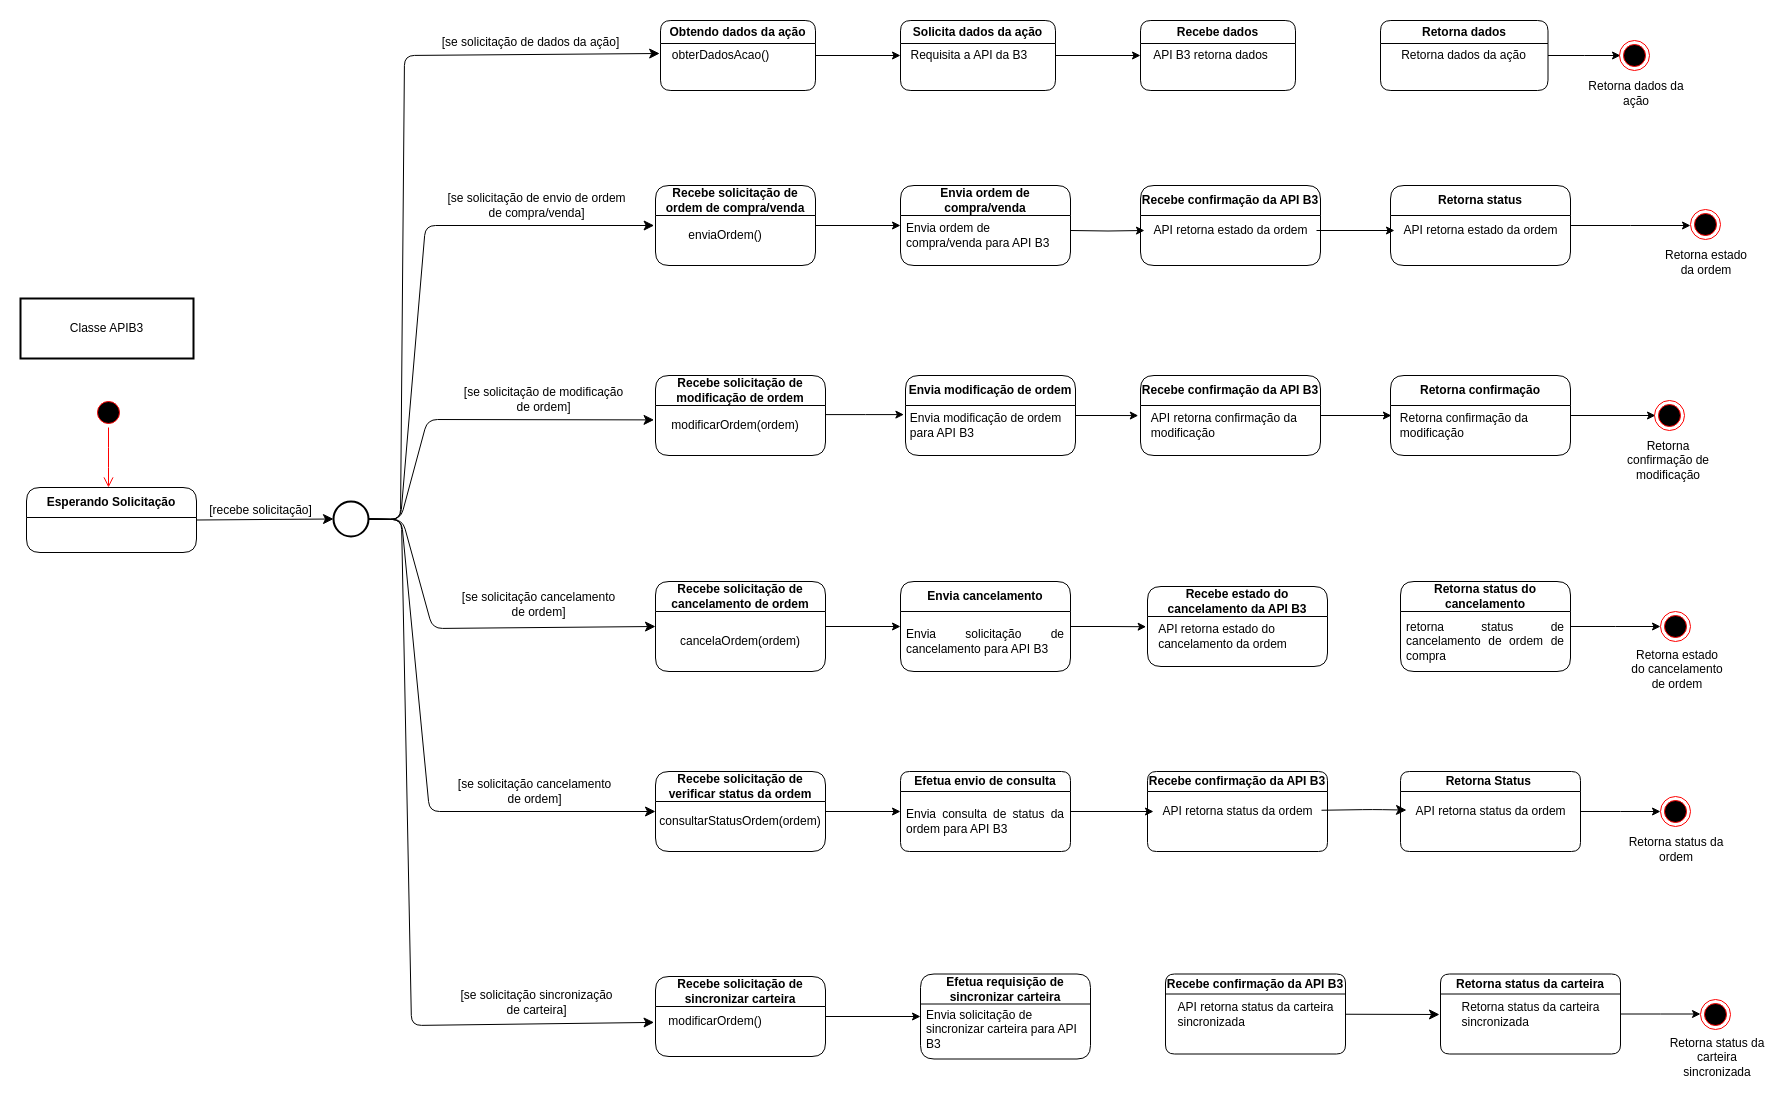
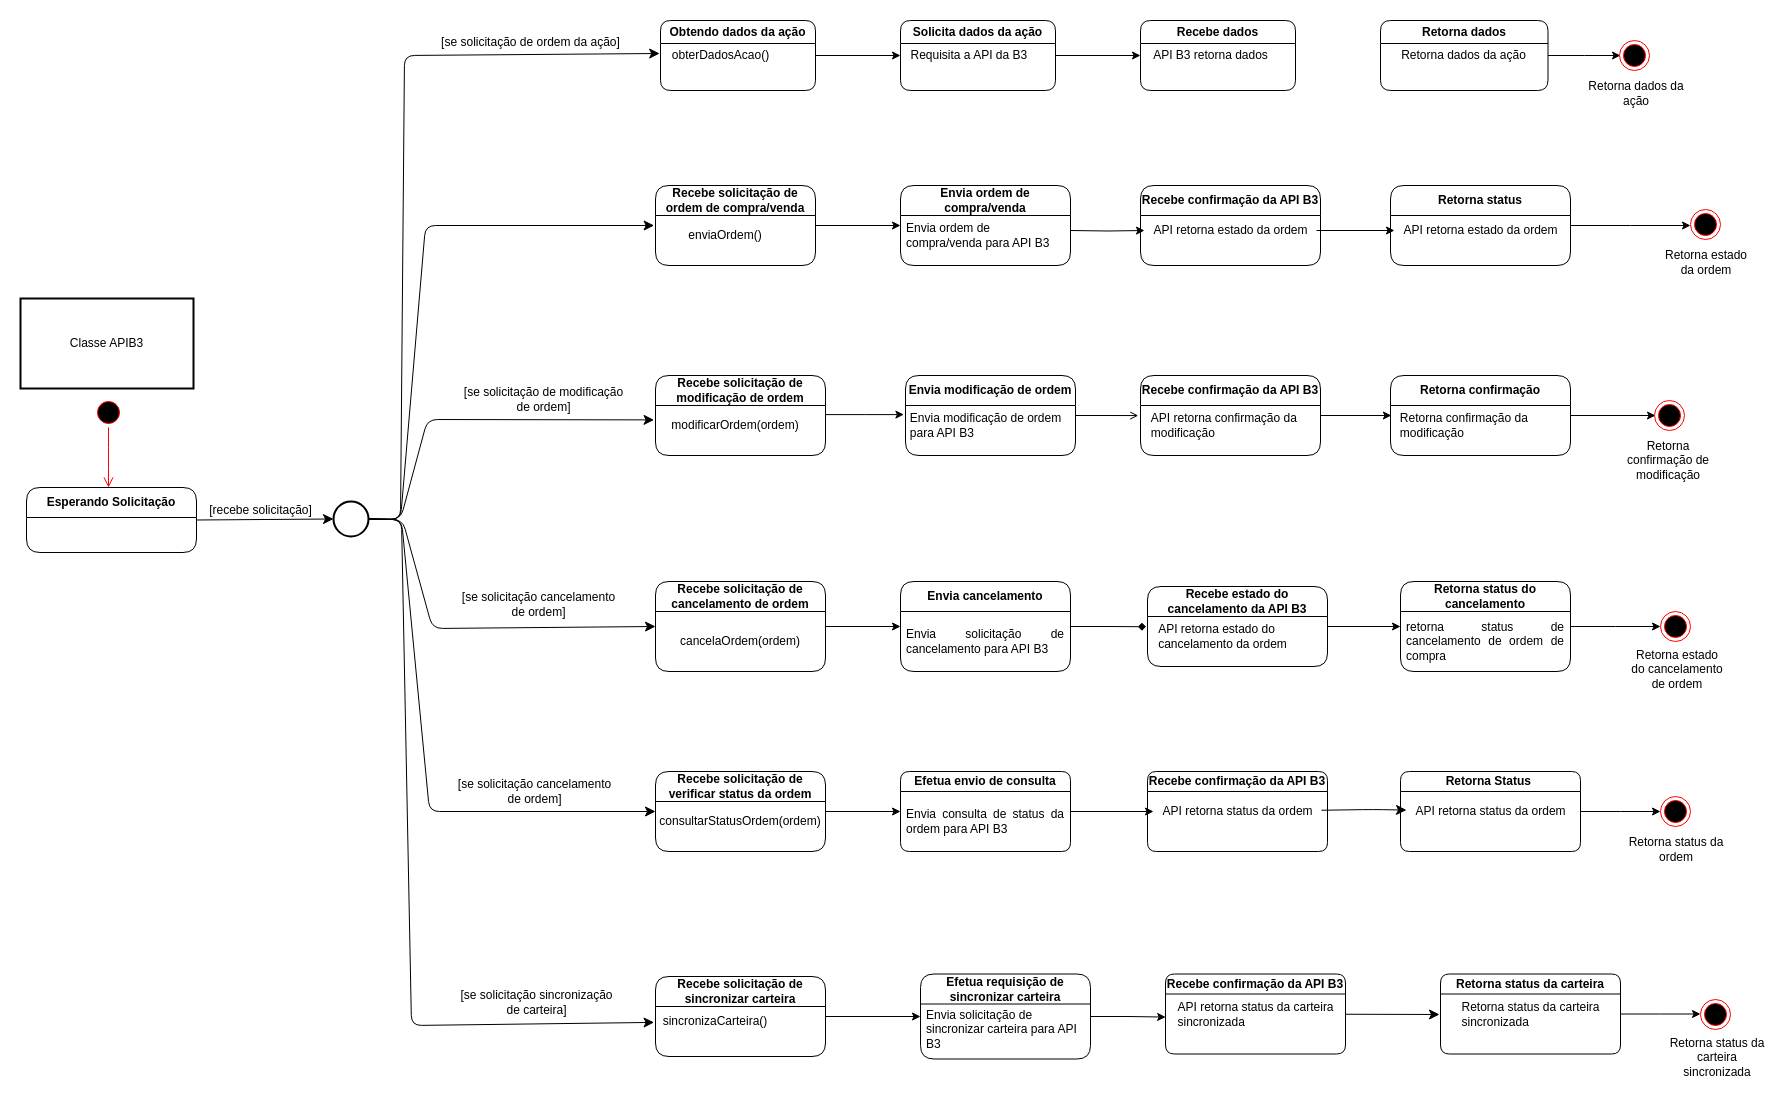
(531, 43) -> (531, 43)
(537, 205) -> none
(107, 329) -> (107, 344)
(1130, 416) -> (1131, 416)
(1138, 627) -> (1137, 627)
none -> (1361, 627)
none -> (1125, 1017)
(716, 1022) -> (716, 1022)
